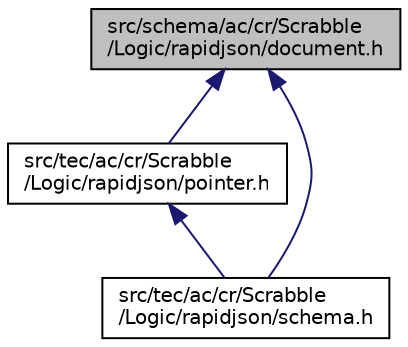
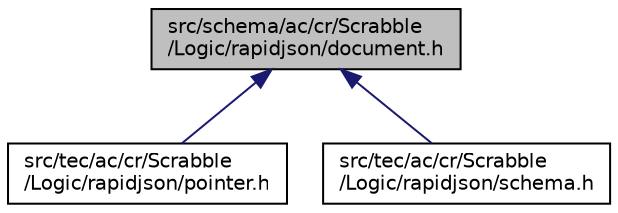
(203, 249) -> none
